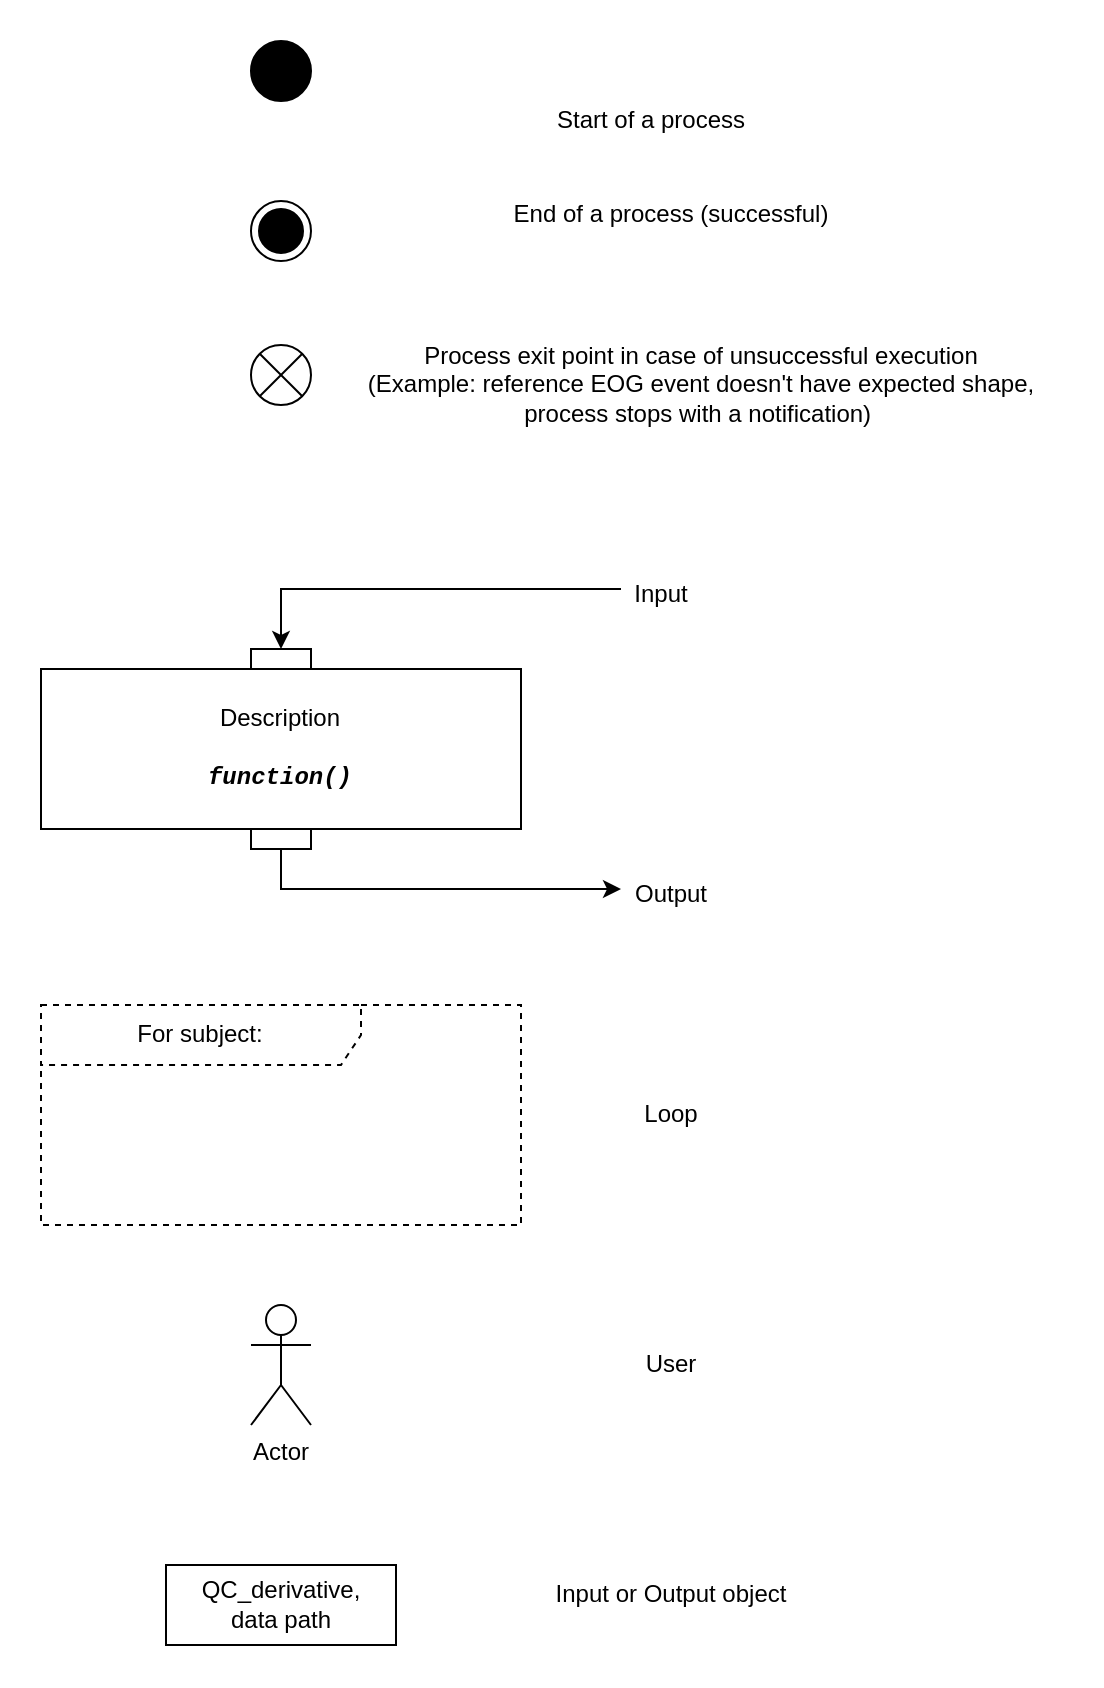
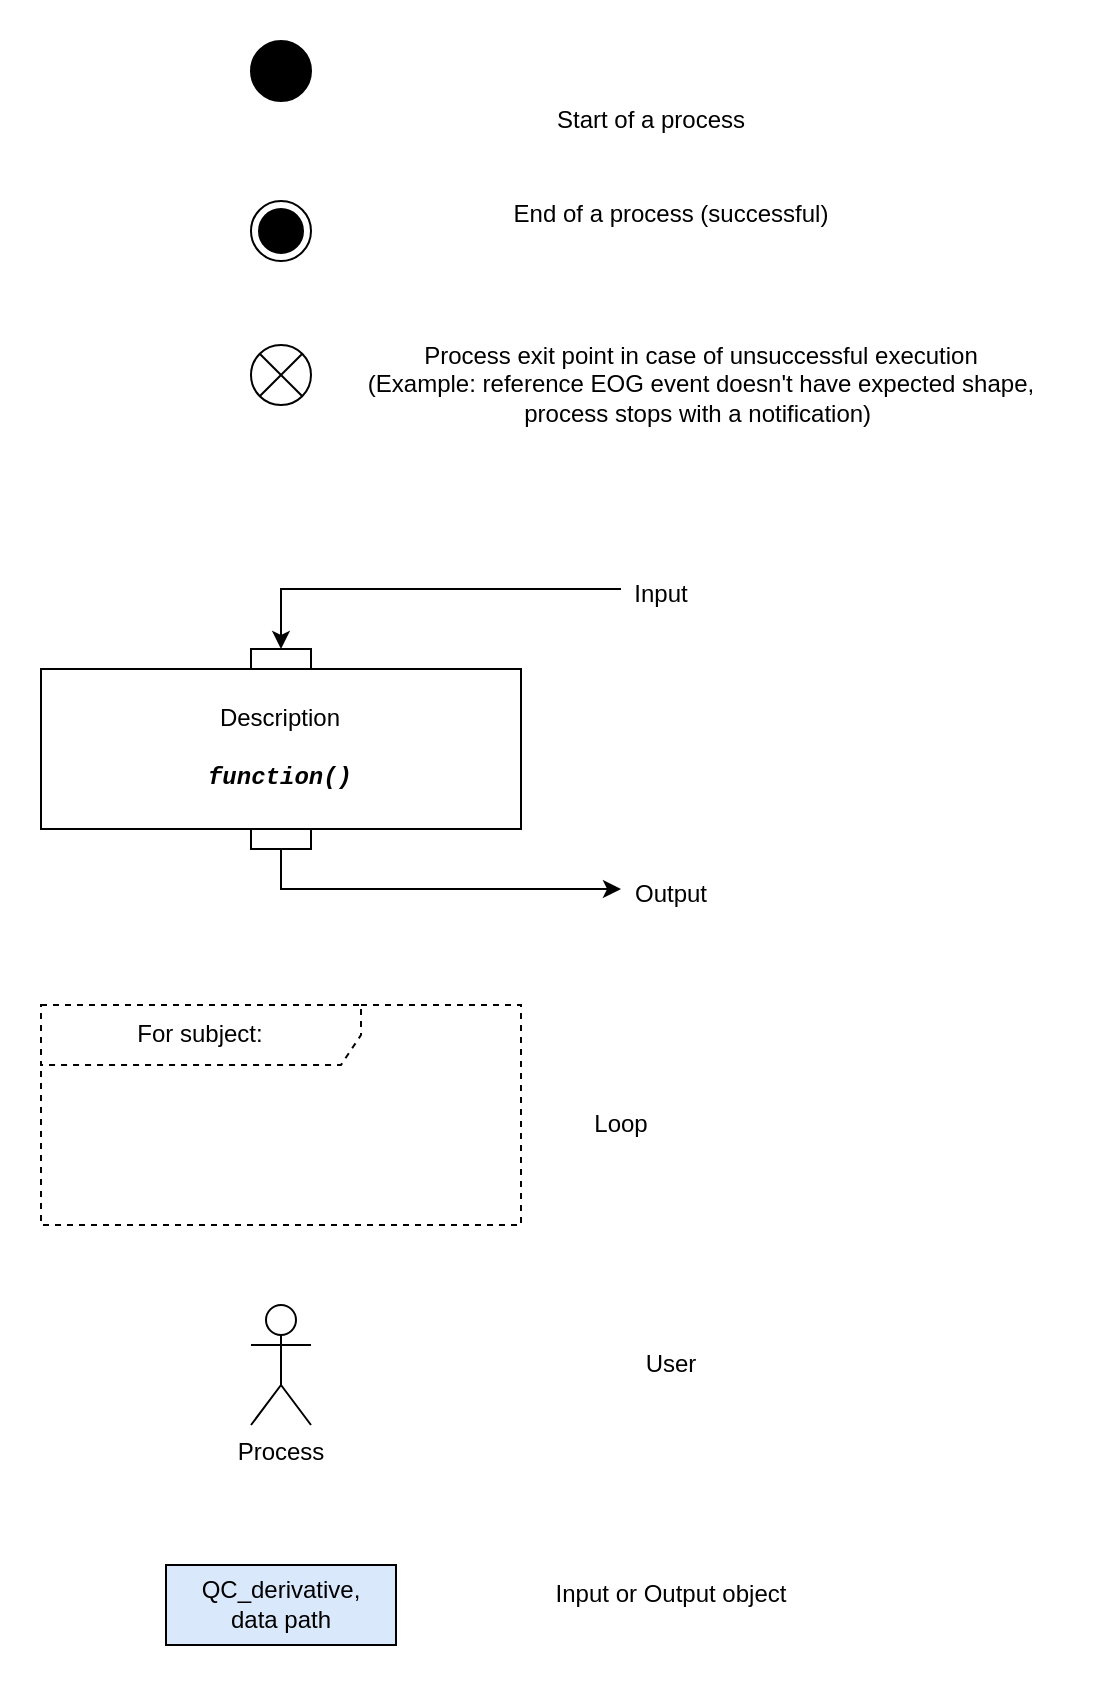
(671, 1115) -> (621, 1125)
(282, 1453) -> (282, 1453)
(281, 1605) -> (281, 1605)
